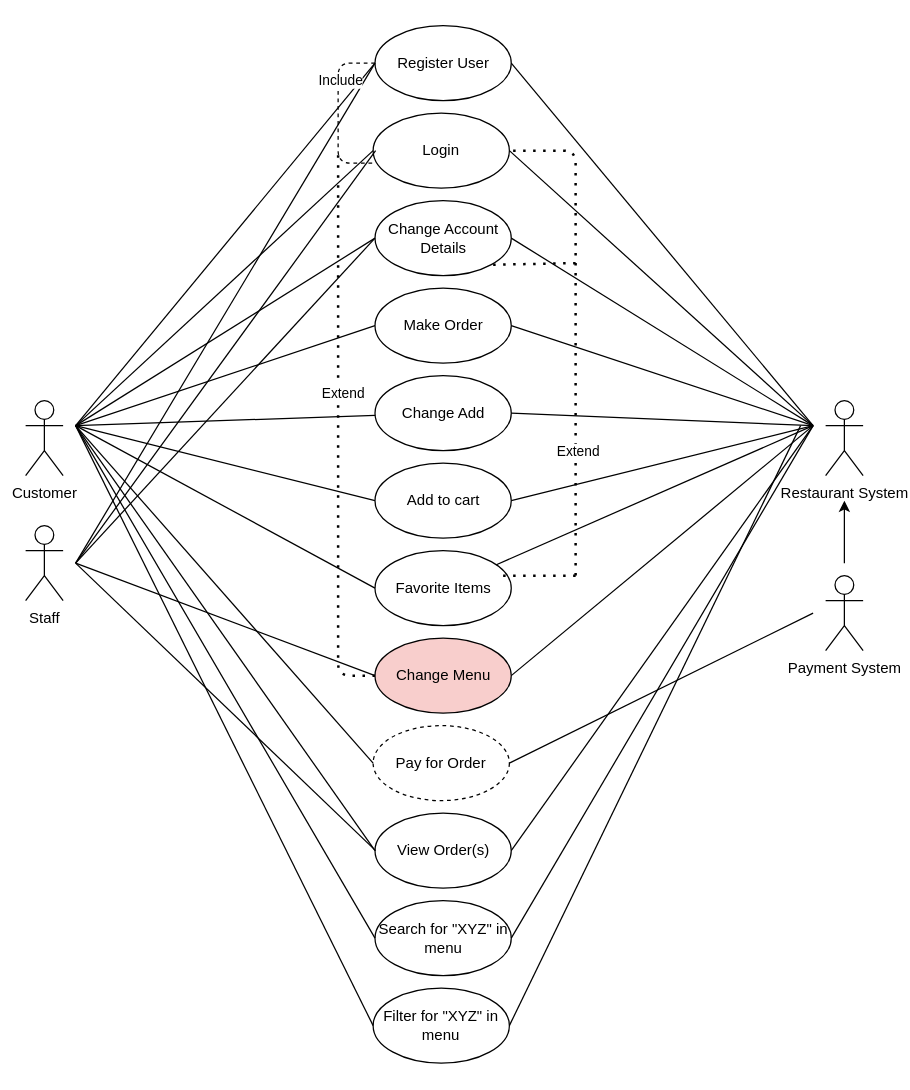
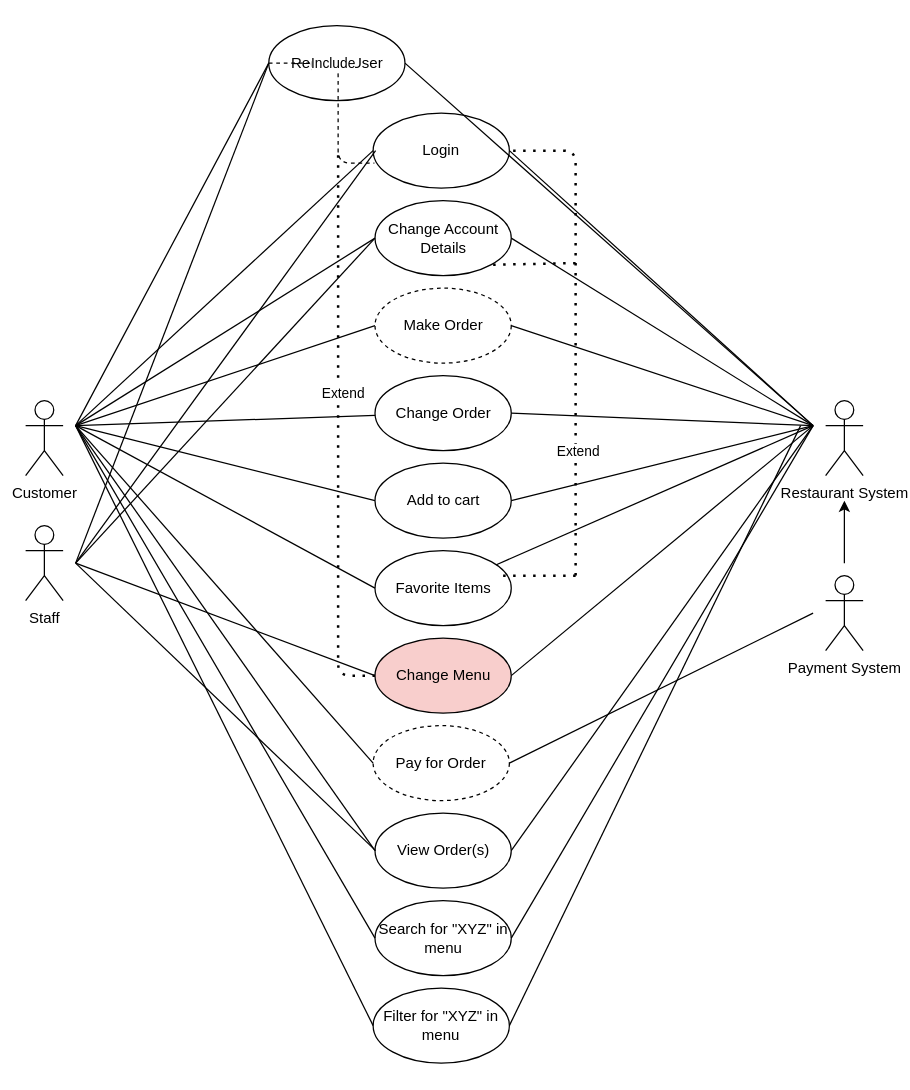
(443, 63) -> (337, 63)
(443, 326) -> (443, 326)
(444, 413) -> (444, 413)
